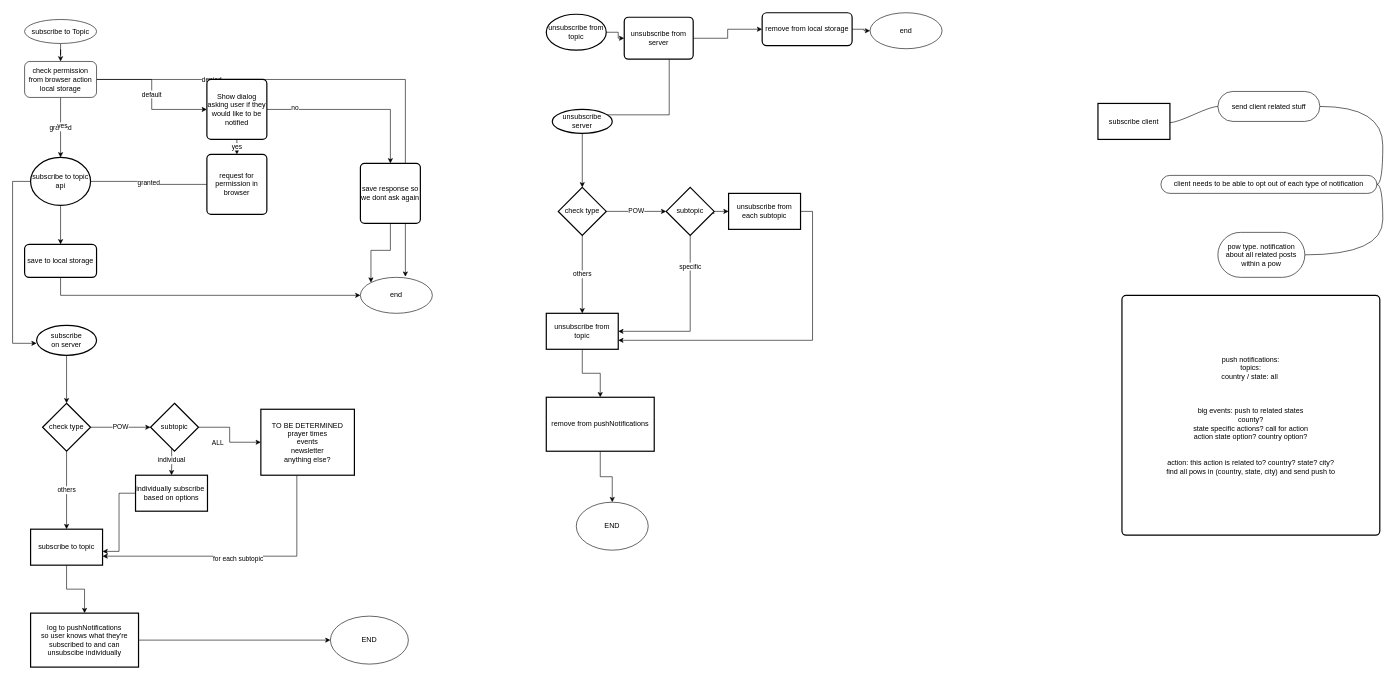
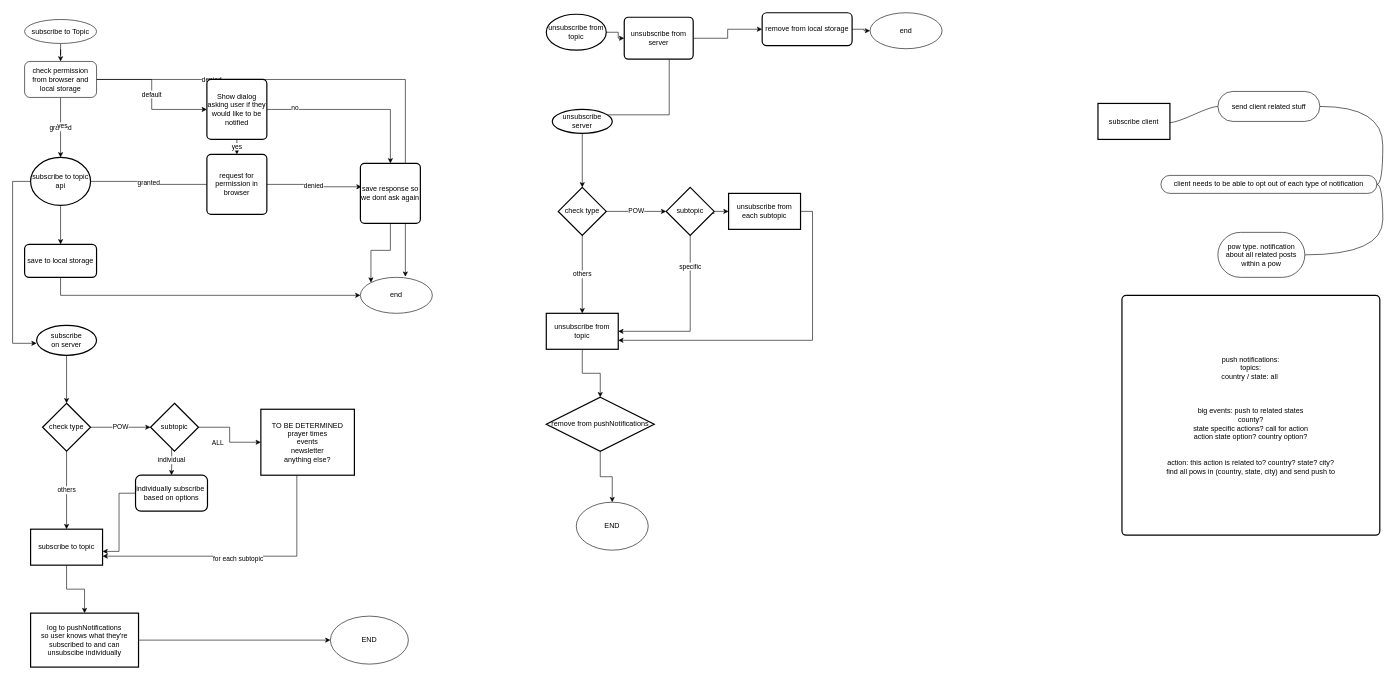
(60, 80) -> (60, 80)
none -> (296, 185)
(600, 425) -> (600, 425)
(171, 494) -> (171, 494)
